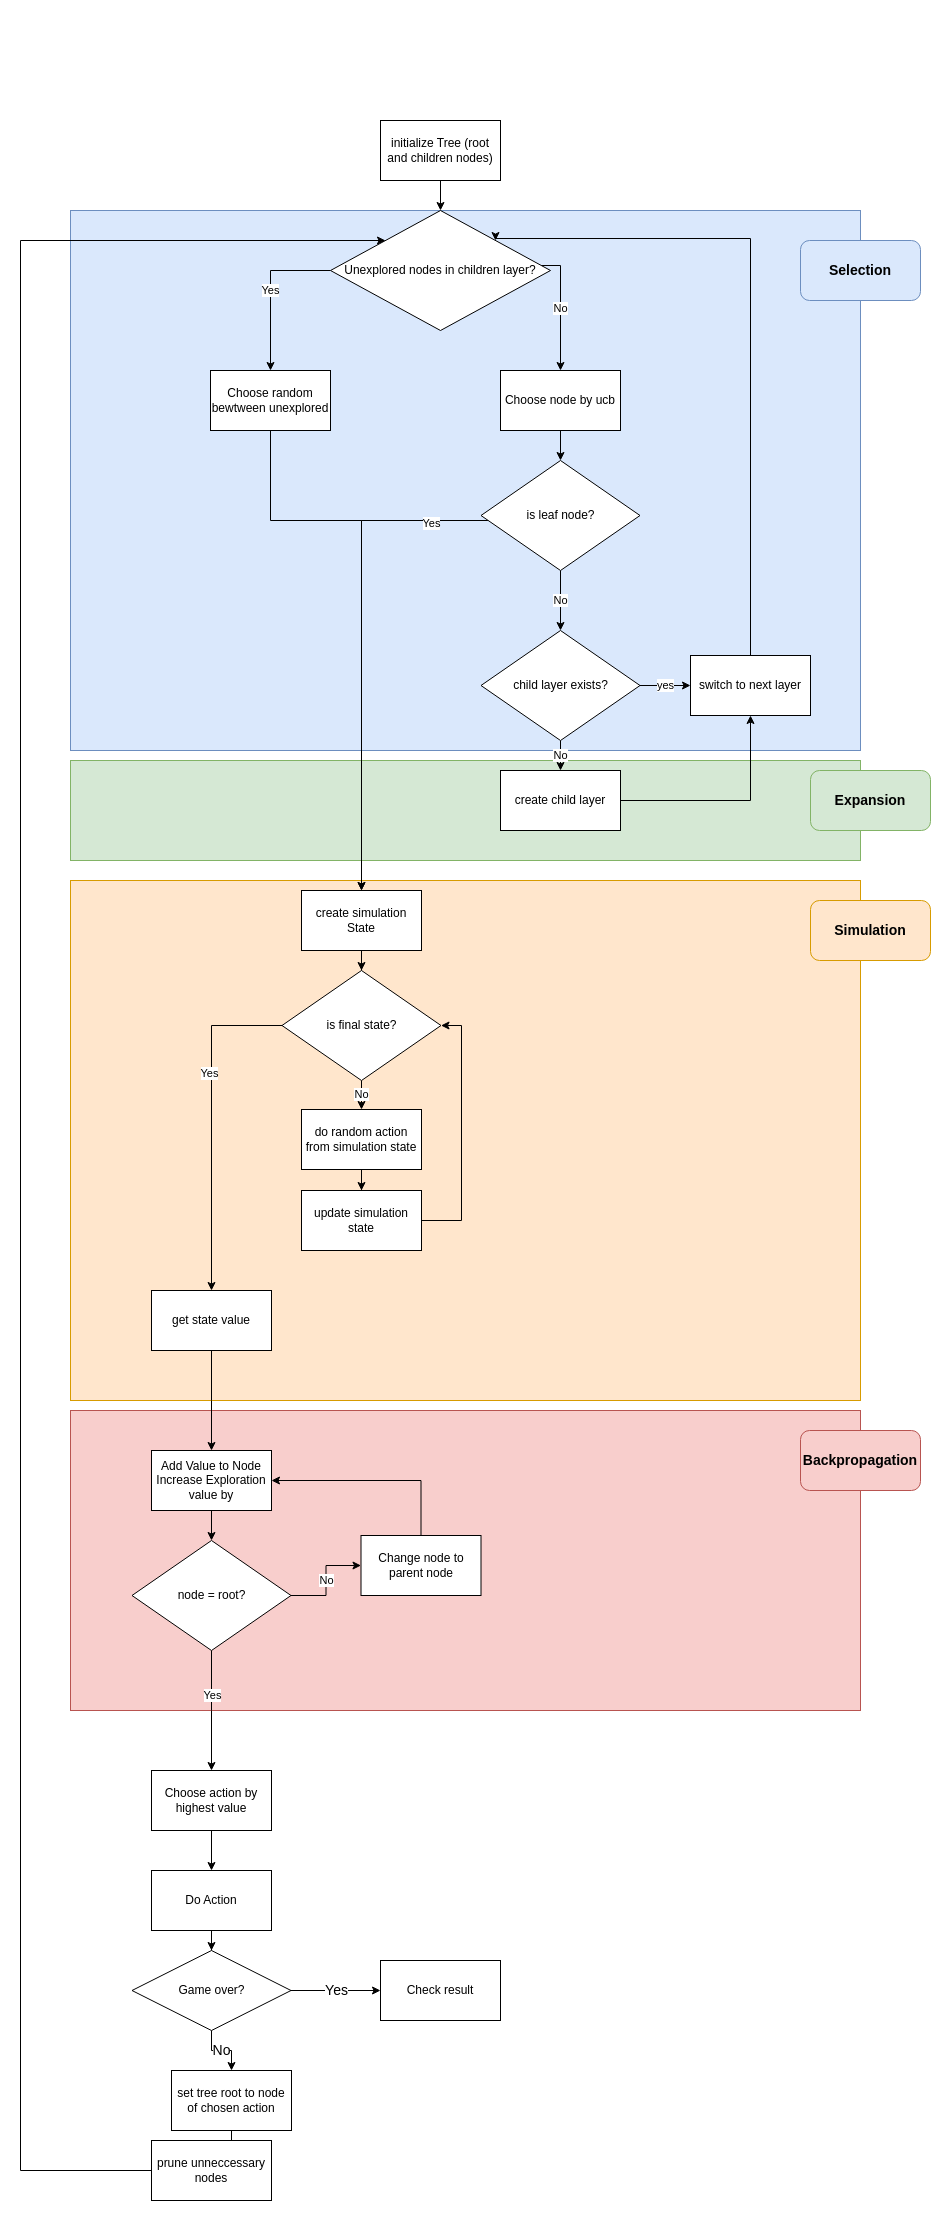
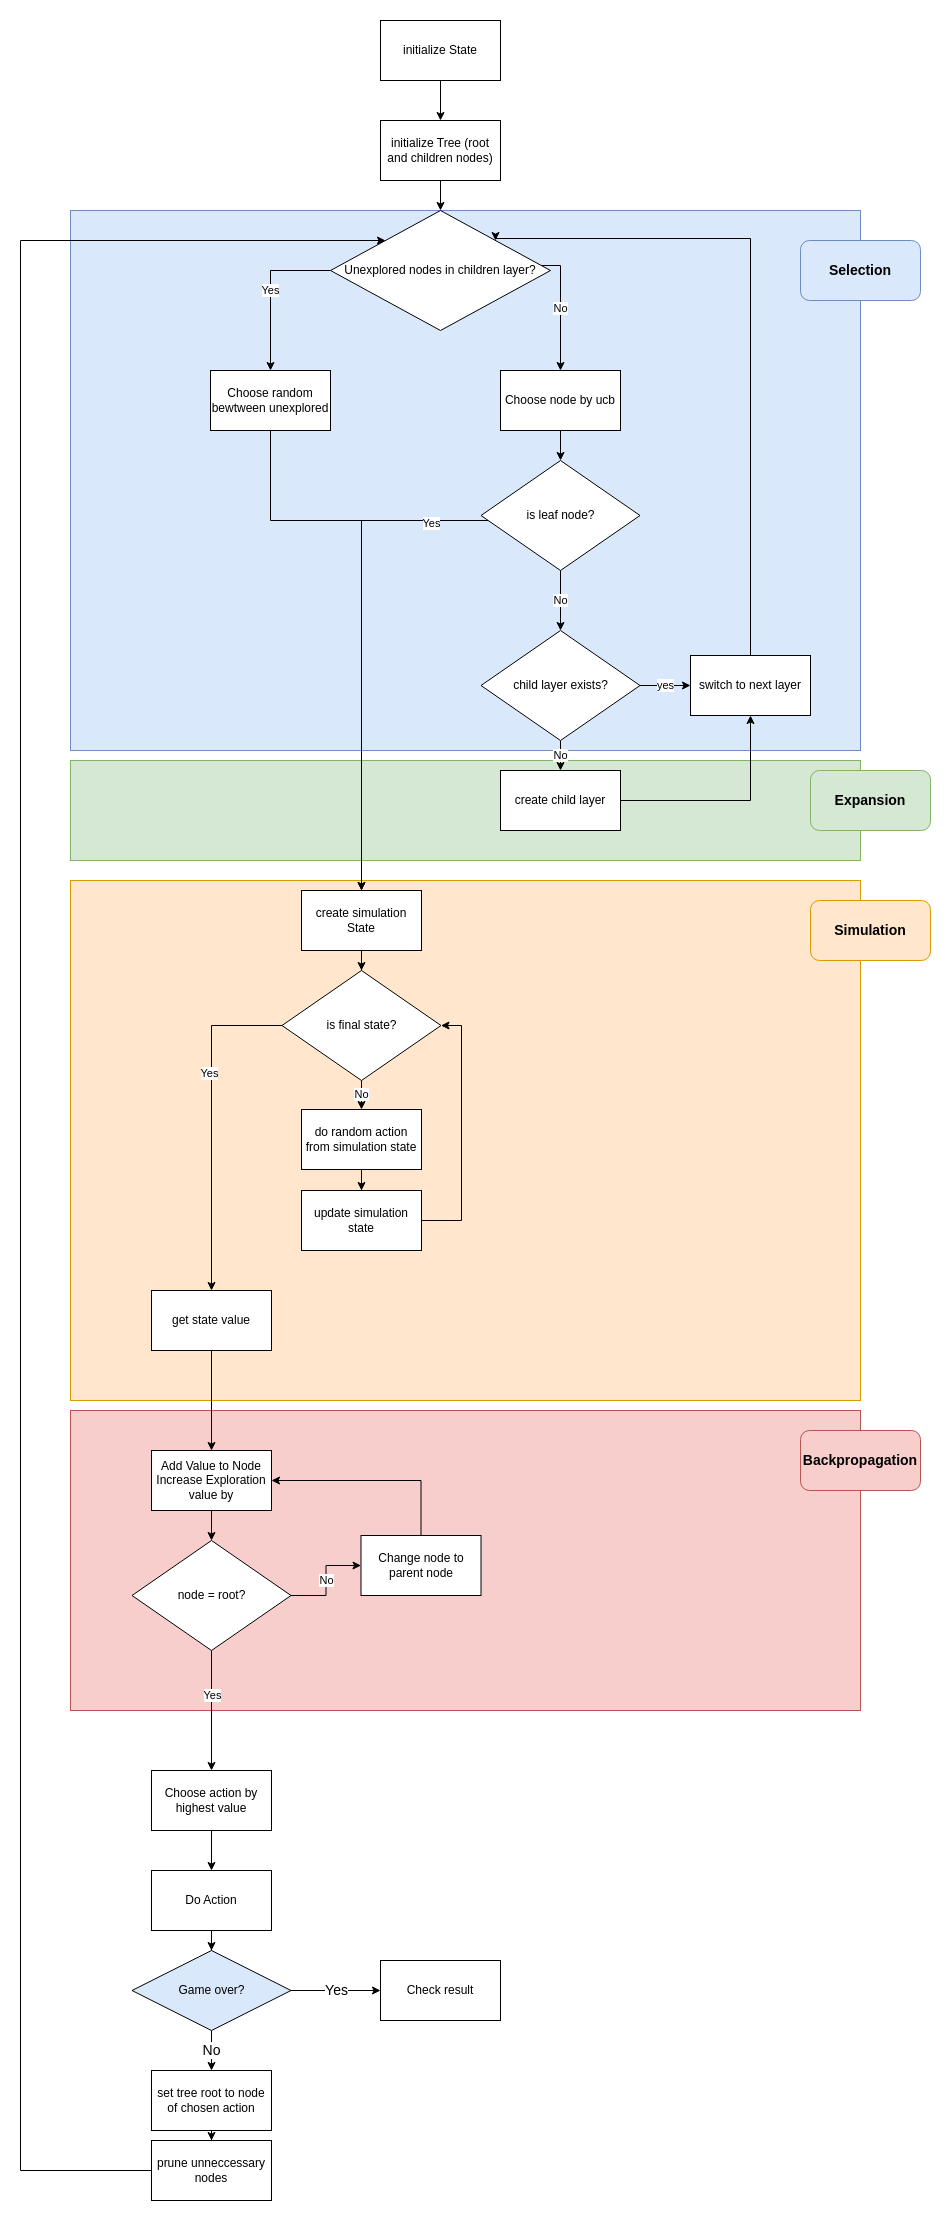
none -> (441, 51)
none -> (441, 97)
(212, 1991) -> (212, 1991)
(232, 2101) -> (212, 2101)
